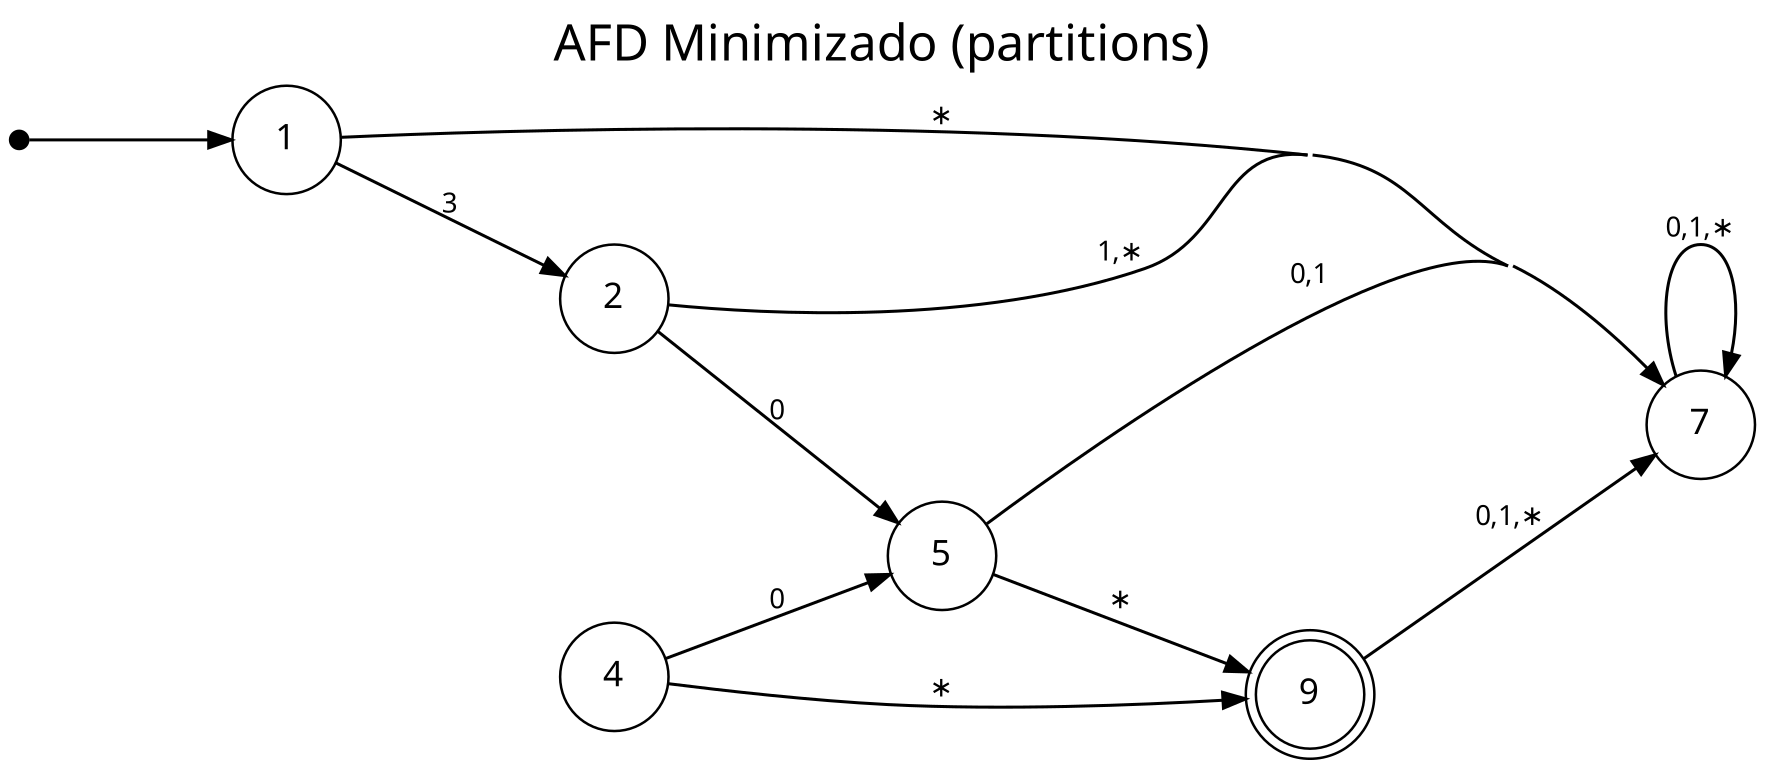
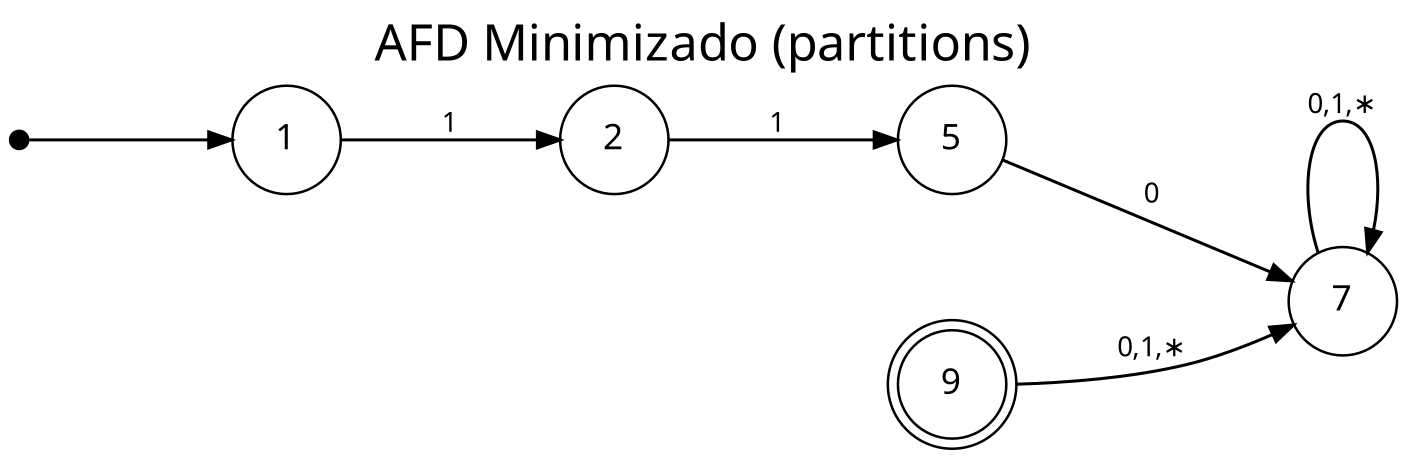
(825, 130) -> none
(450, 205) -> (450, 125)
(1310, 276) -> (1153, 195)
(1012, 300) -> none
(778, 412) -> (778, 125)
(1110, 619) -> none
(614, 677) -> none
